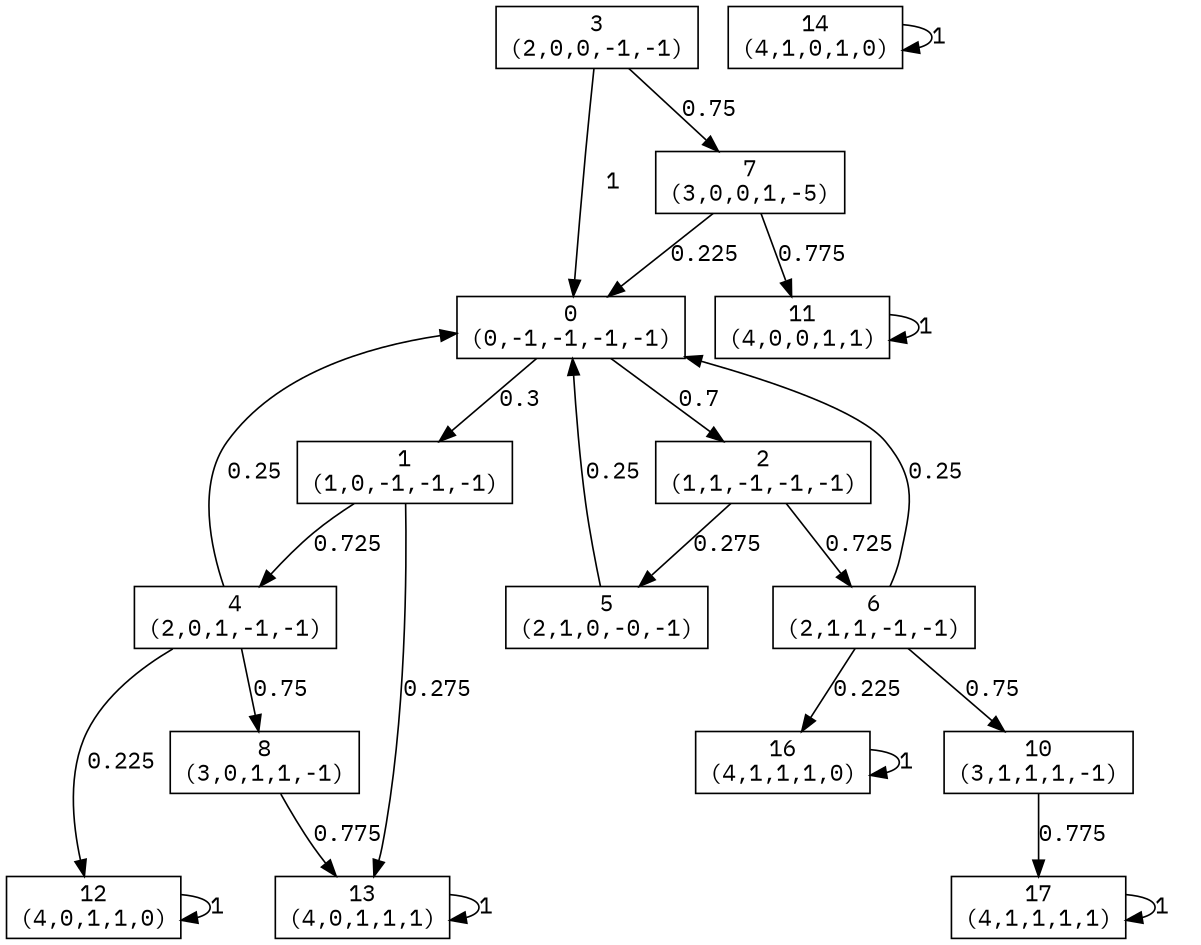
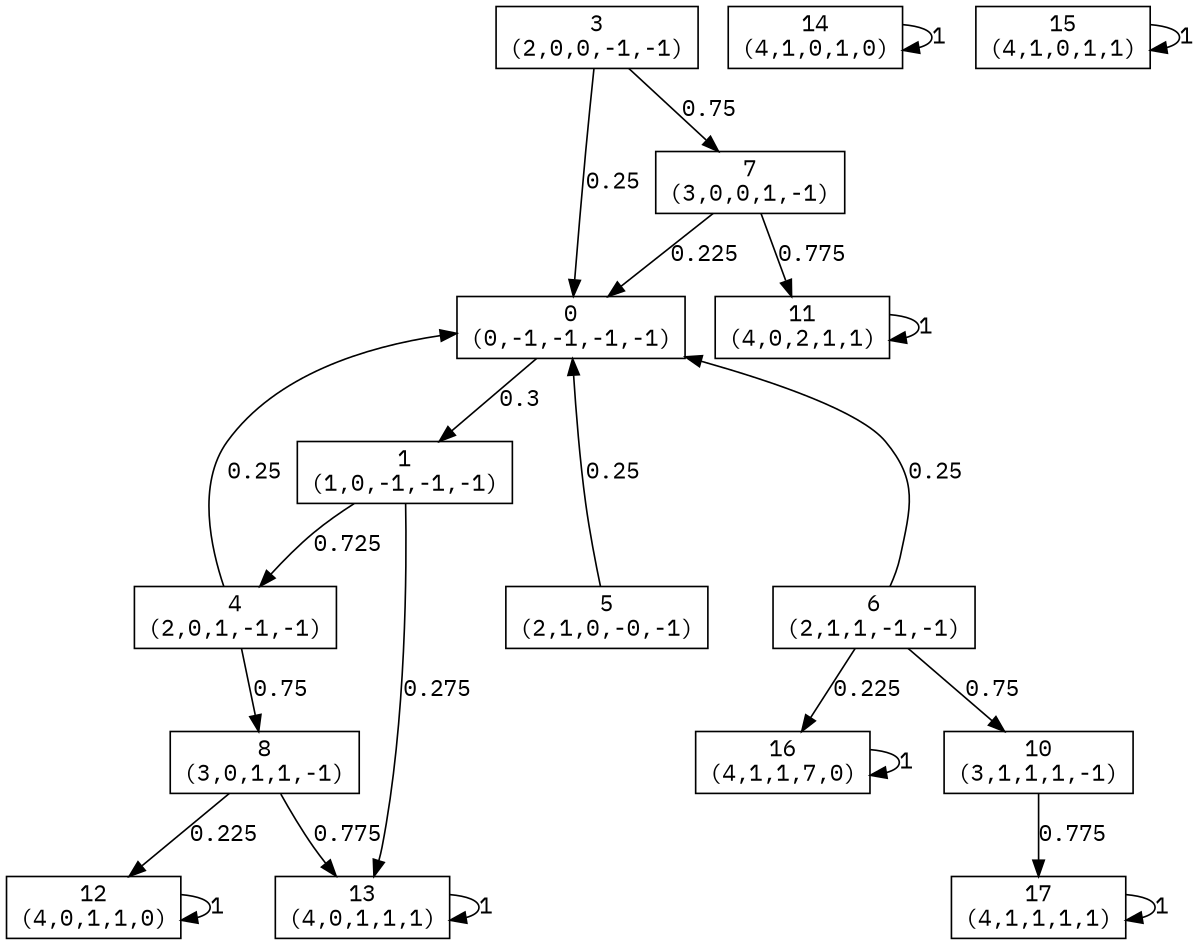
none -> (1063, 37)
(613, 182) -> (613, 182)
(750, 182) -> (750, 182)
(802, 327) -> (802, 327)
(763, 472) -> none
(85, 736) -> (186, 830)
(783, 762) -> (783, 762)
